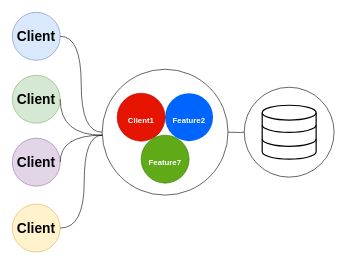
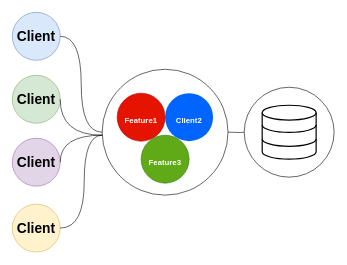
(141, 117) -> (141, 117)
(189, 117) -> (189, 117)
(165, 159) -> (165, 159)
